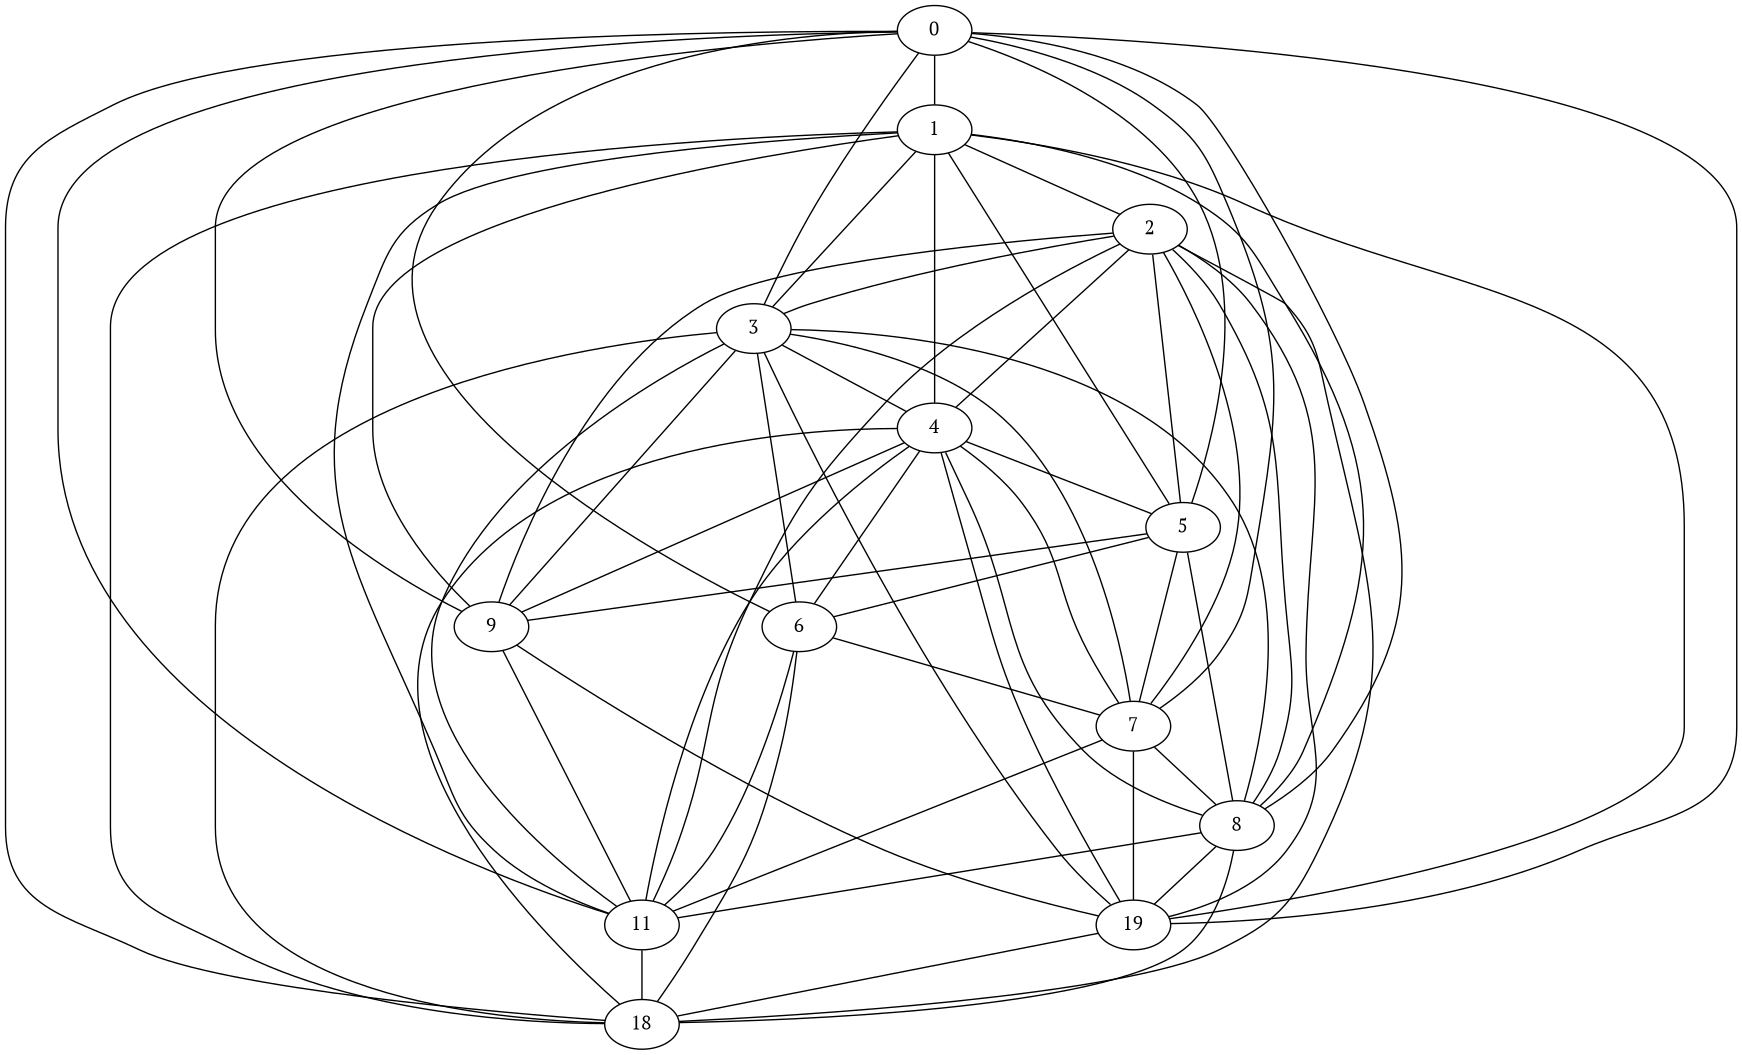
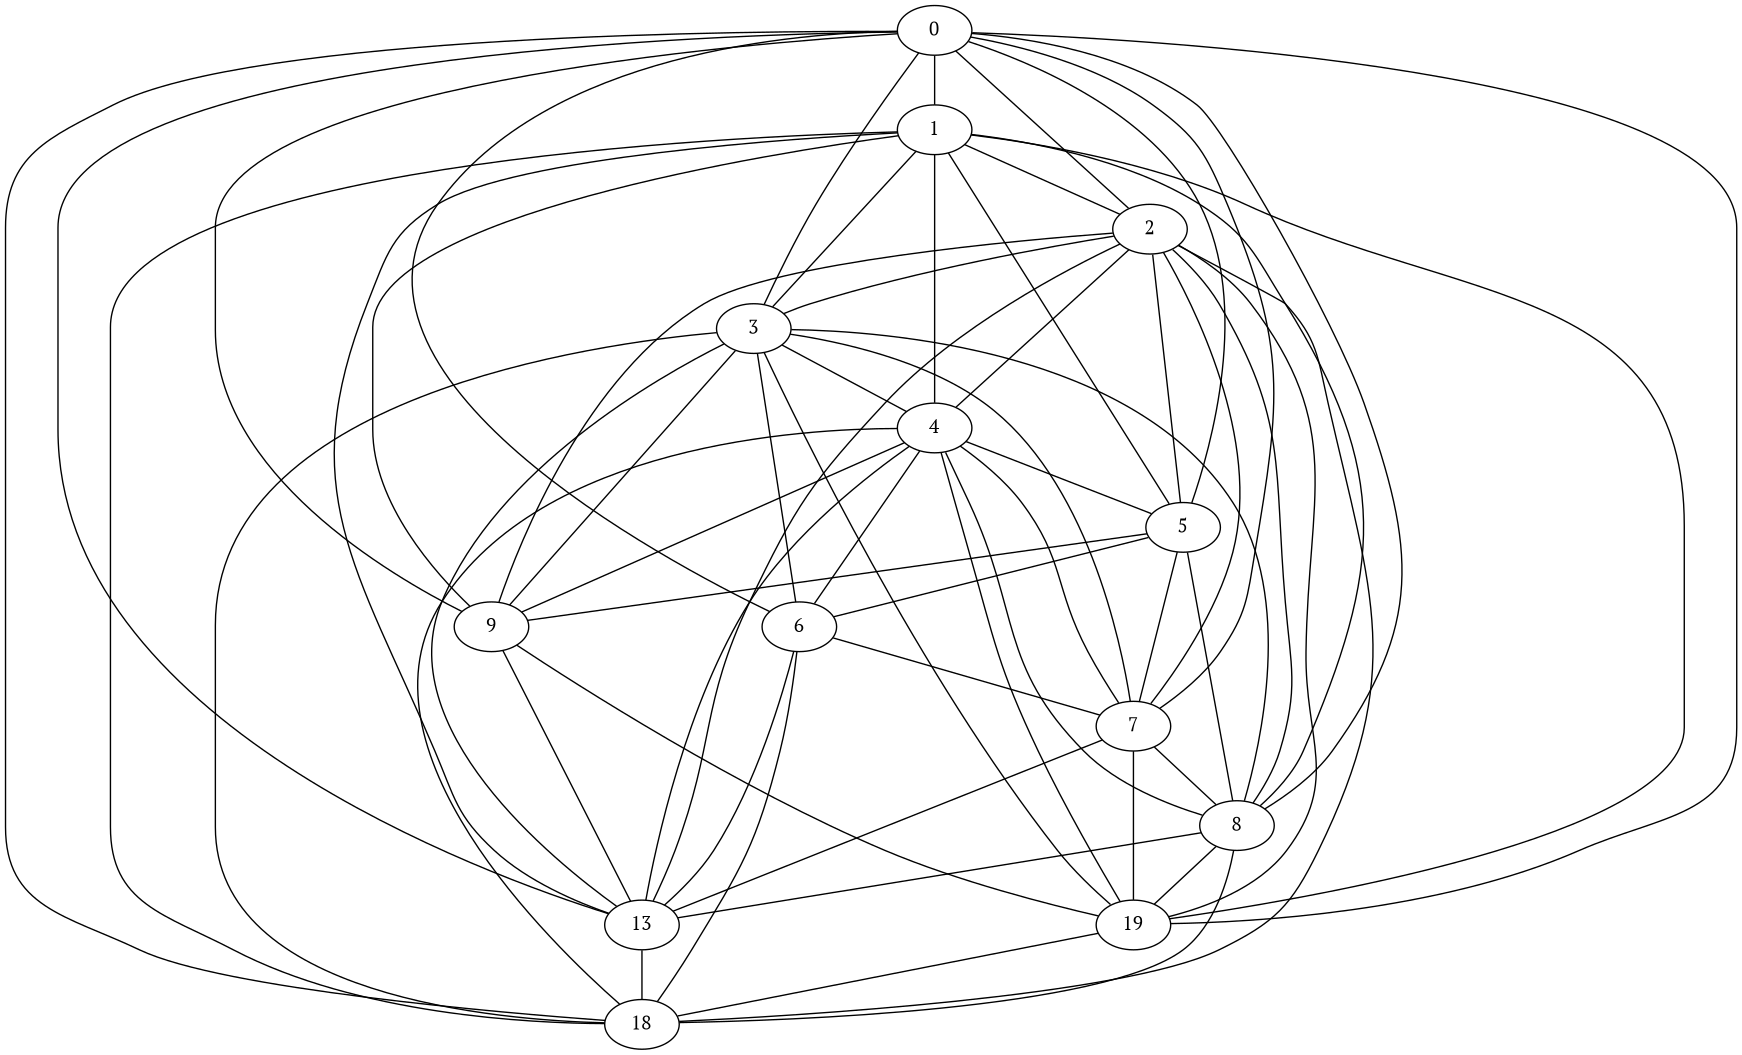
none -> (1042, 130)
(642, 925) -> (642, 925)
